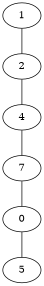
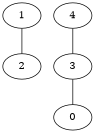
(22, 92) -> none
(22, 168) -> (73, 66)
(22, 270) -> none
